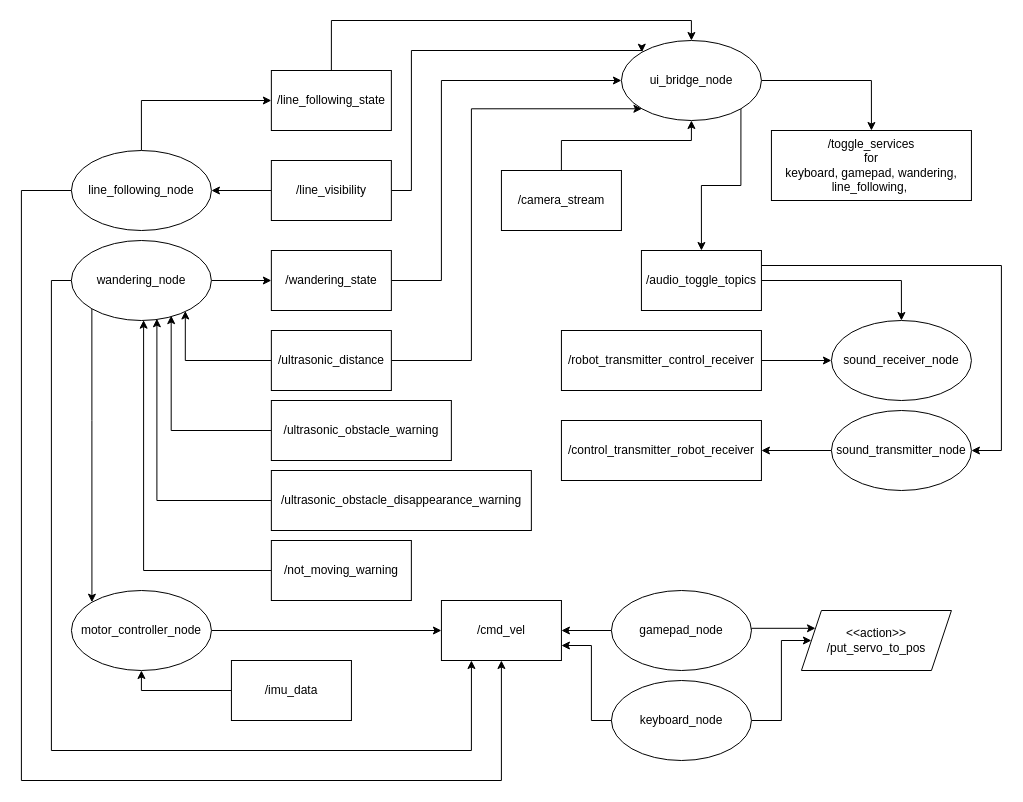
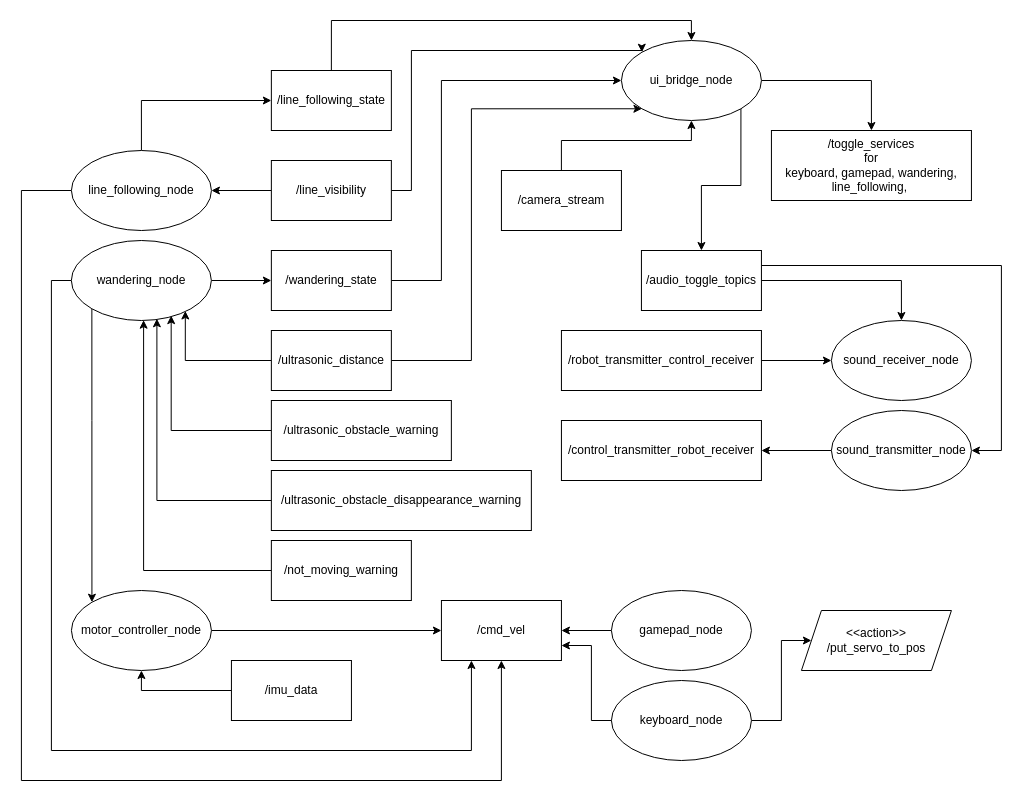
(779, 628) -> none
